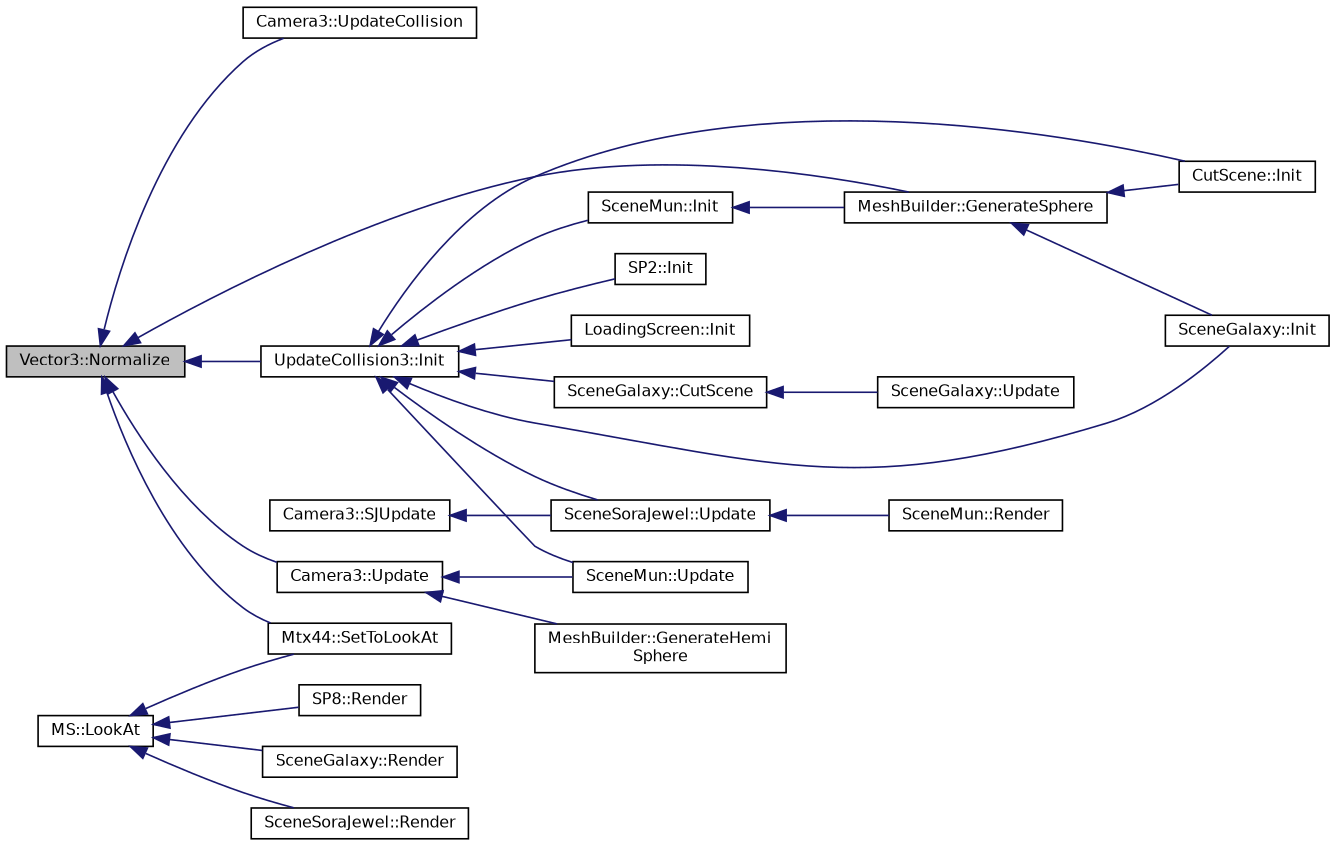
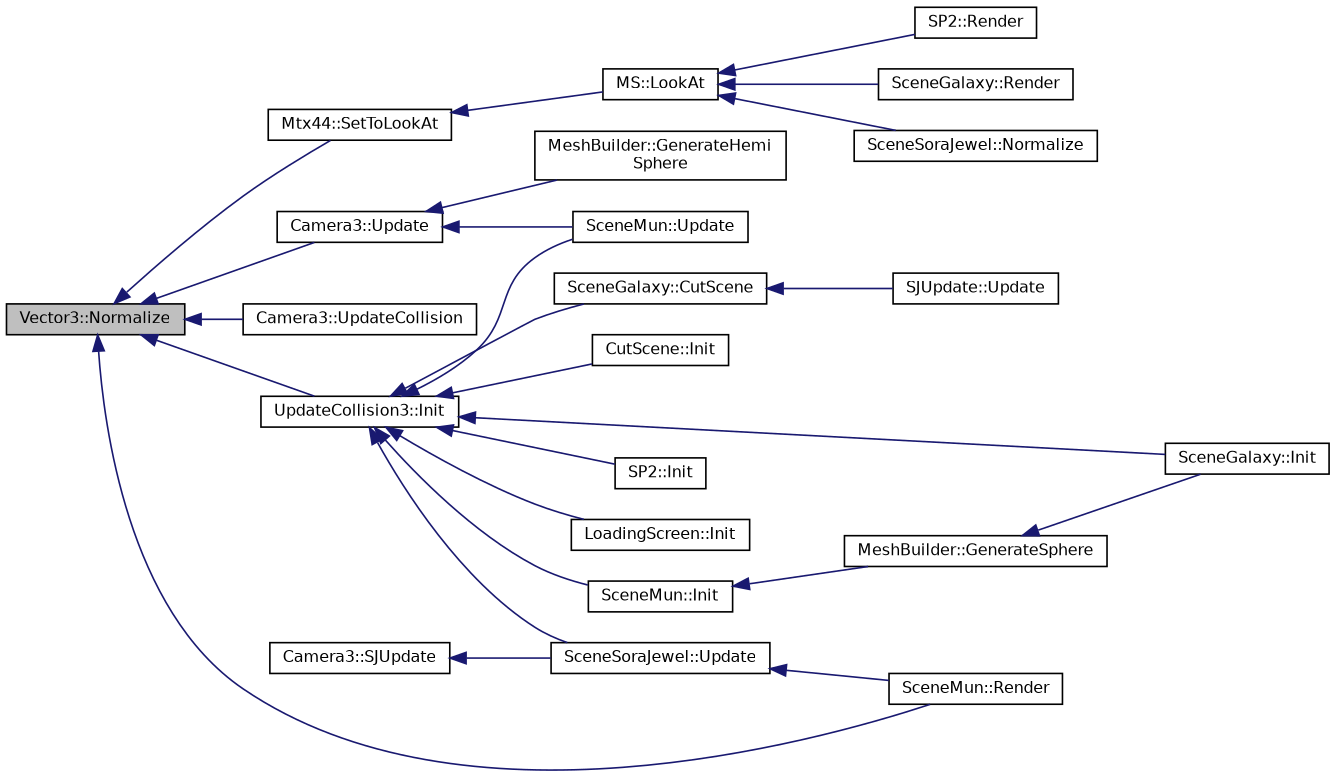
(489, 188) -> (395, 751)
(1151, 188) -> none
(976, 392) -> (976, 289)
(219, 678) -> (535, 101)
(360, 700) -> (976, 23)
(360, 823) -> (976, 146)
